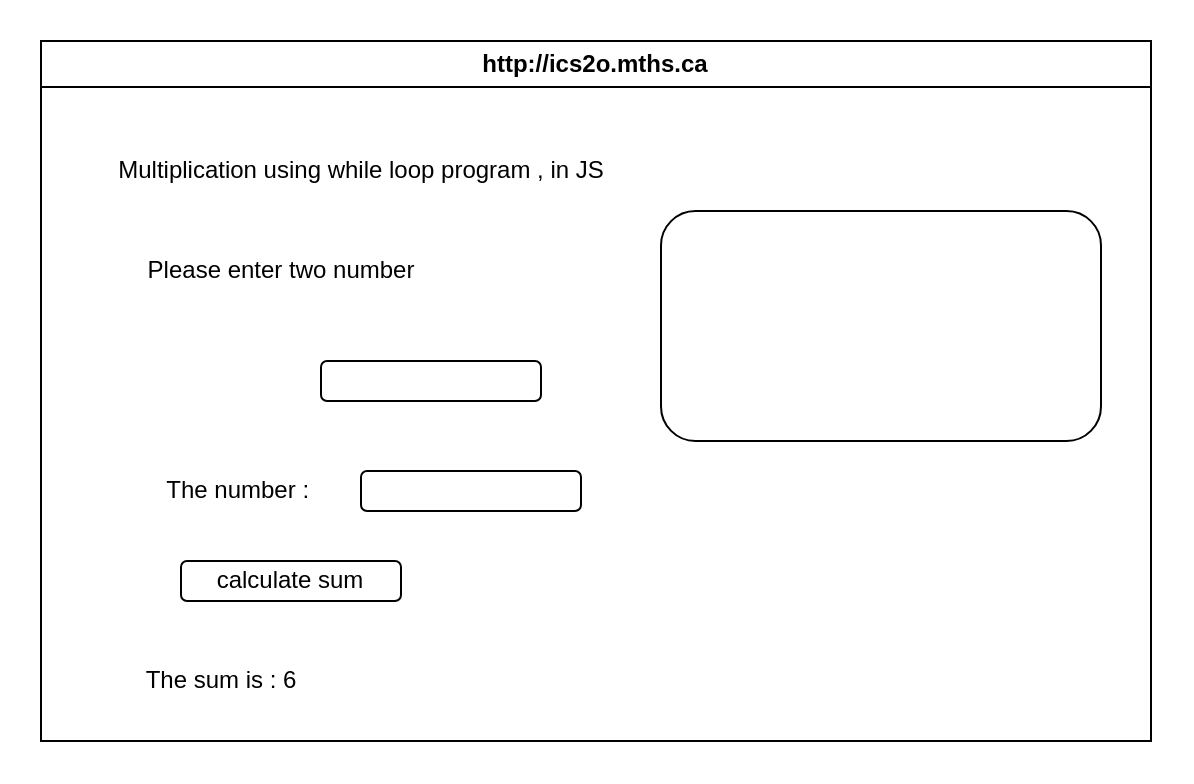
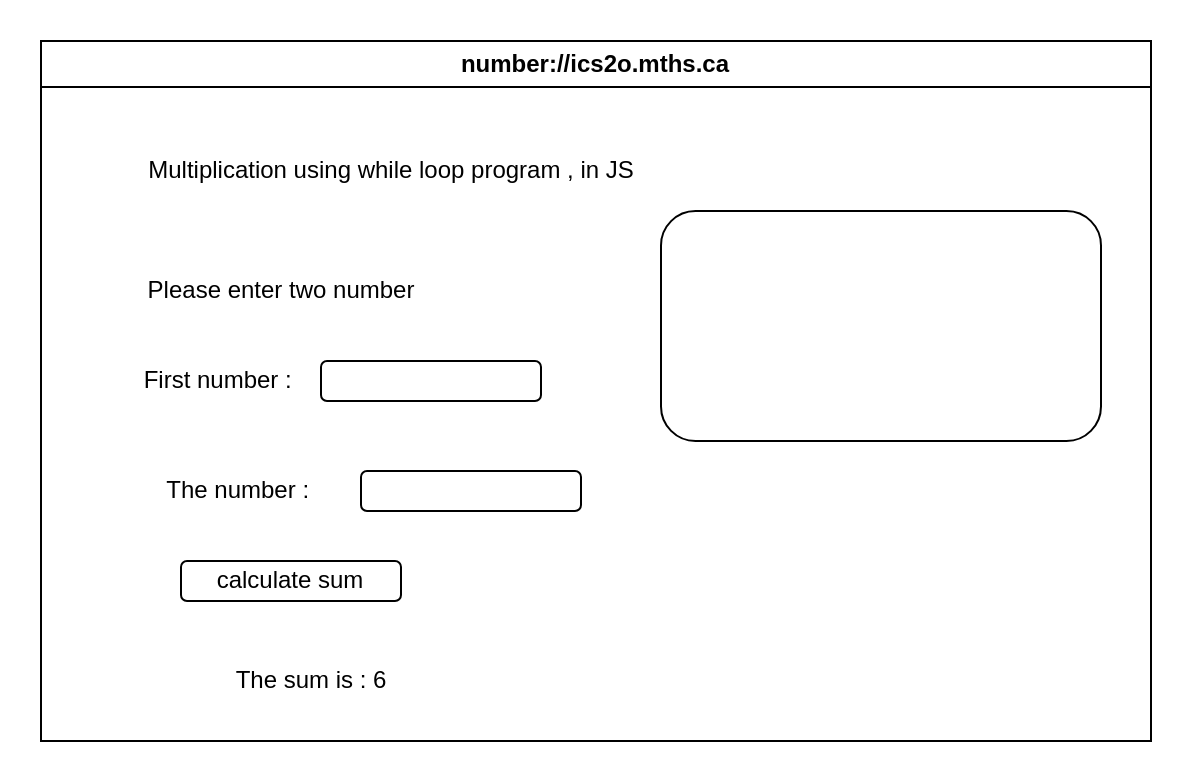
(596, 65) -> (596, 65)
(361, 171) -> (391, 171)
(281, 271) -> (281, 291)
none -> (221, 381)
(221, 681) -> (311, 681)
